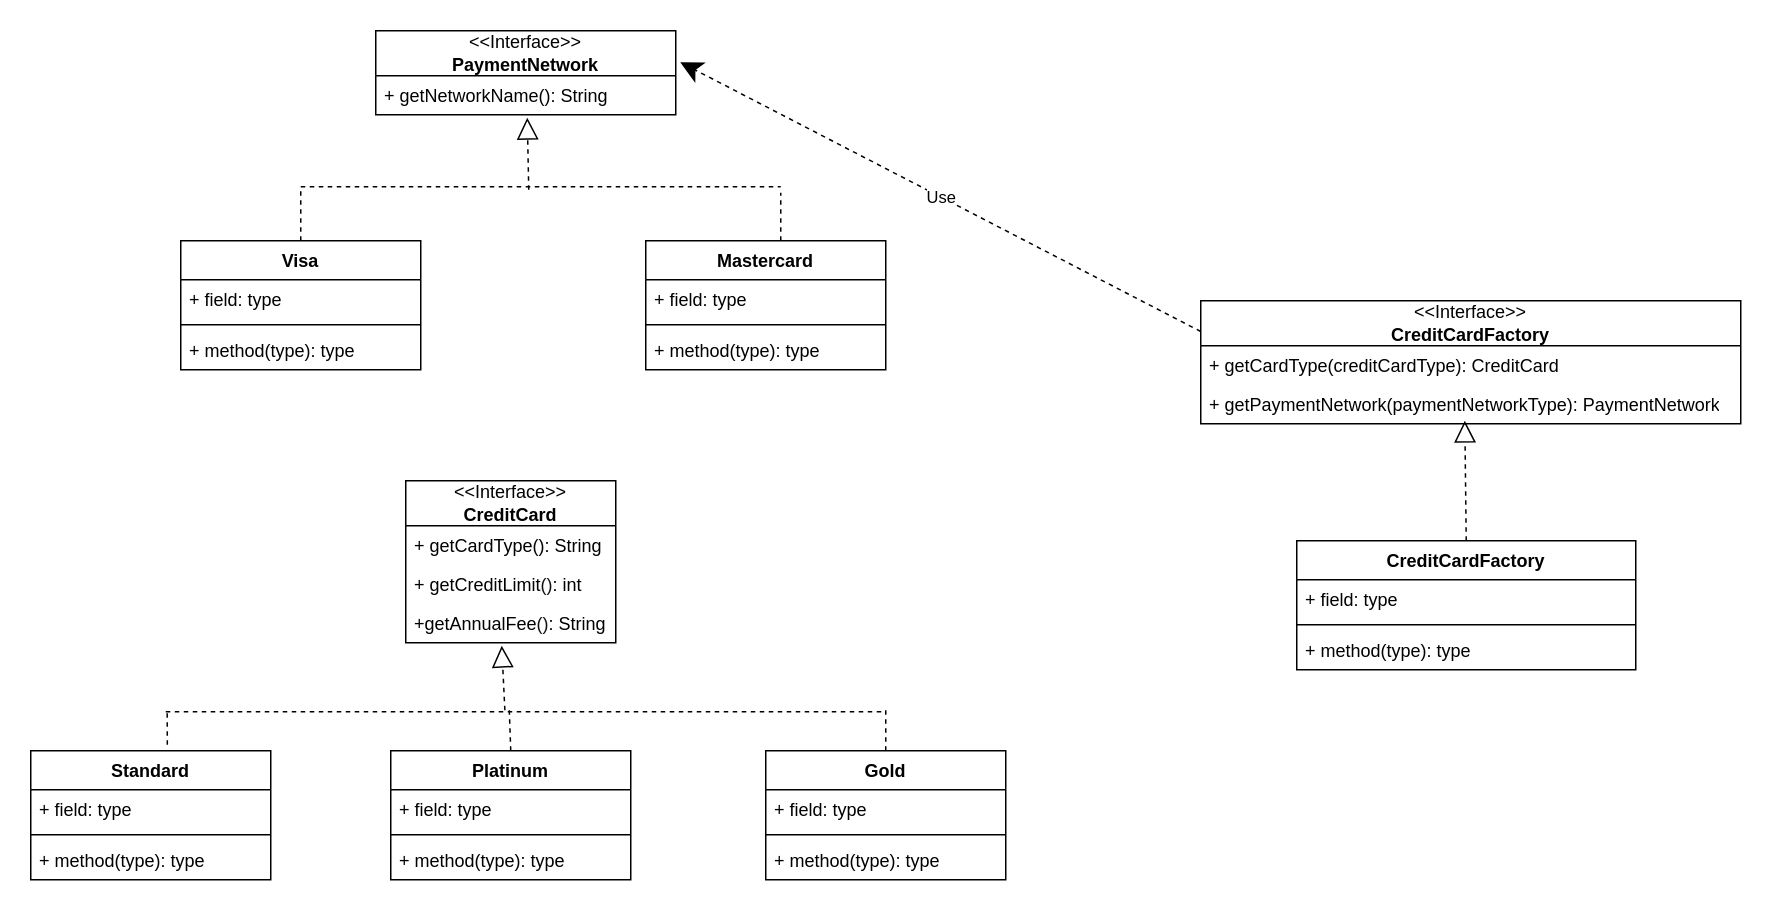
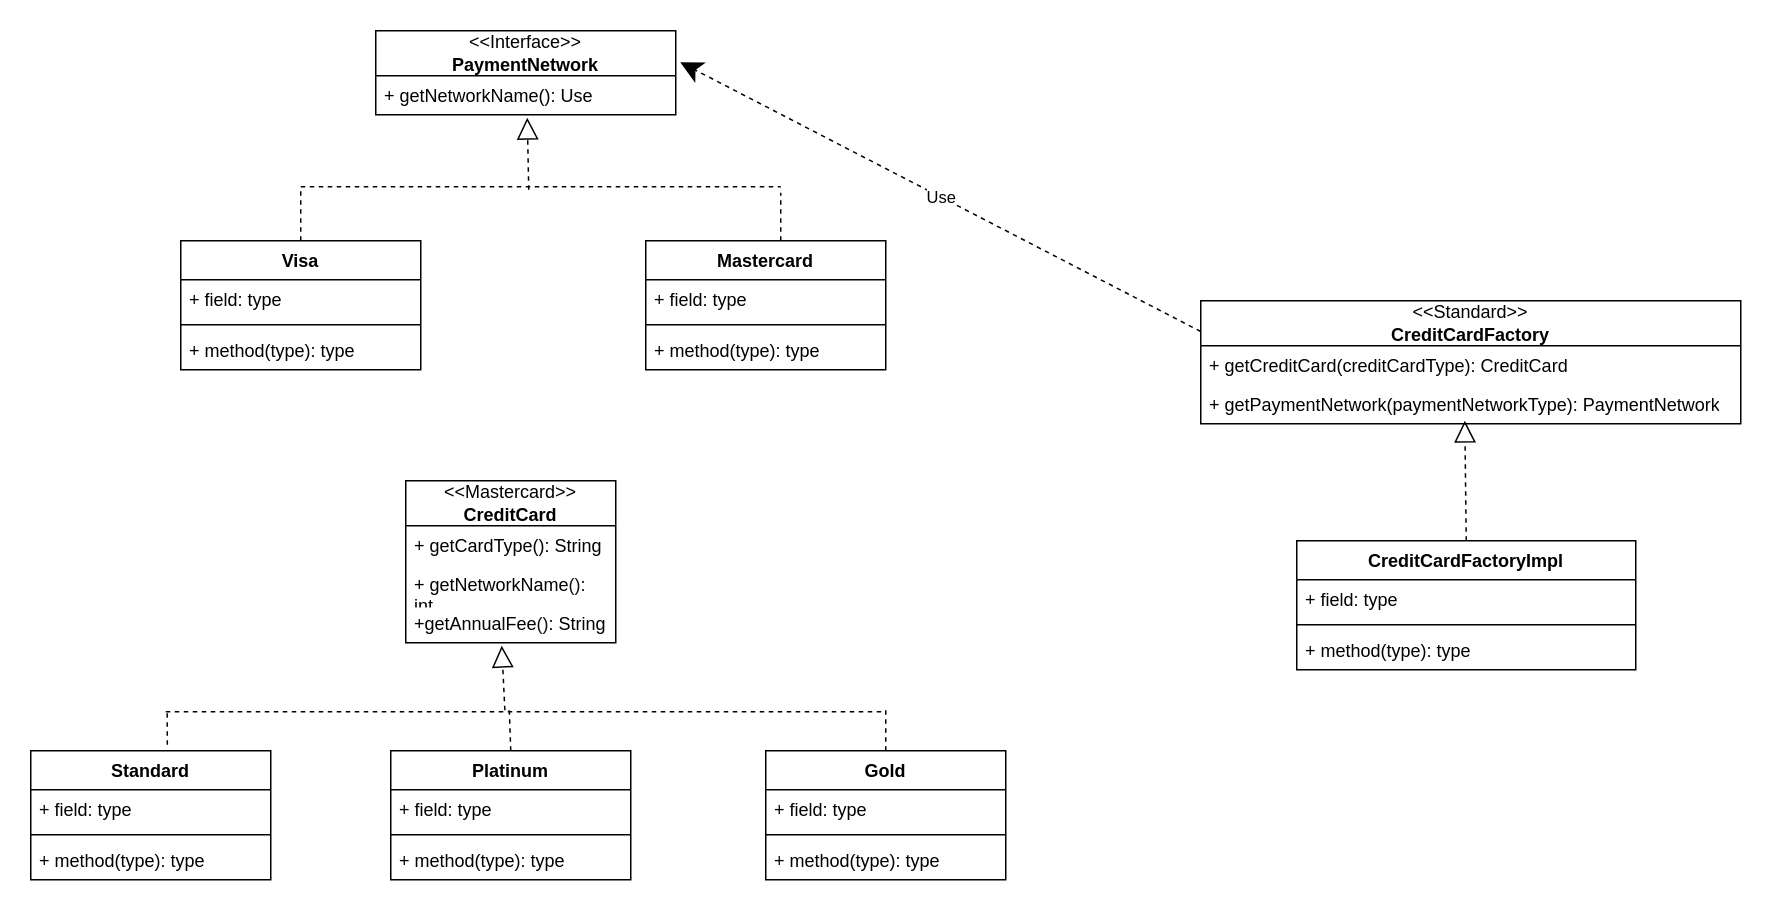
(506, 97) -> (494, 97)
(1471, 323) -> (1471, 323)
(1405, 367) -> (1412, 367)
(511, 503) -> (511, 503)
(1466, 562) -> (1466, 562)
(512, 597) -> (512, 597)
